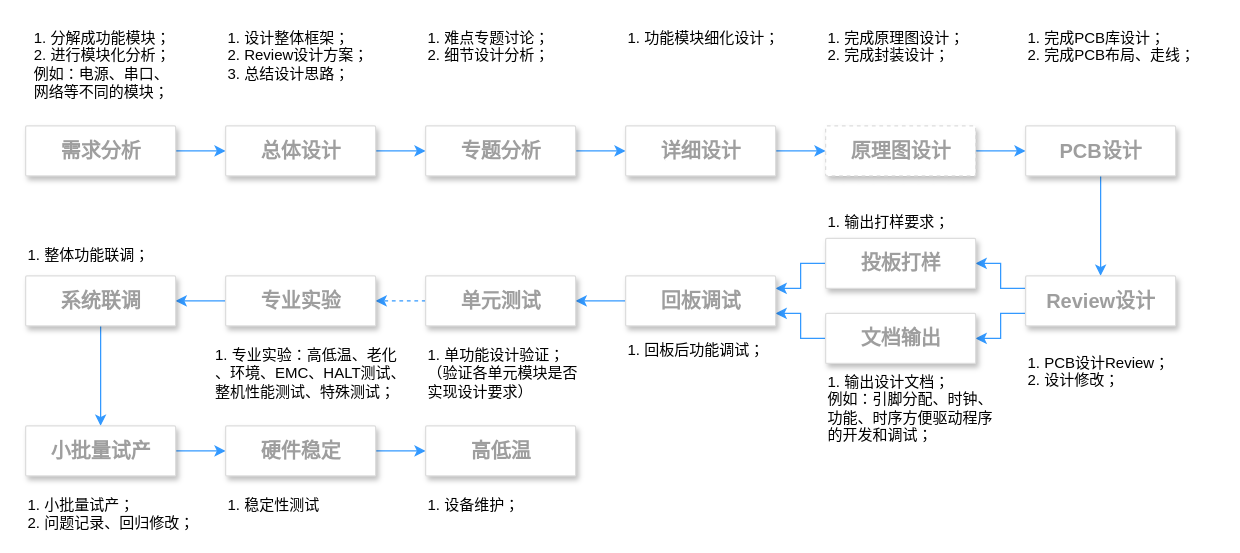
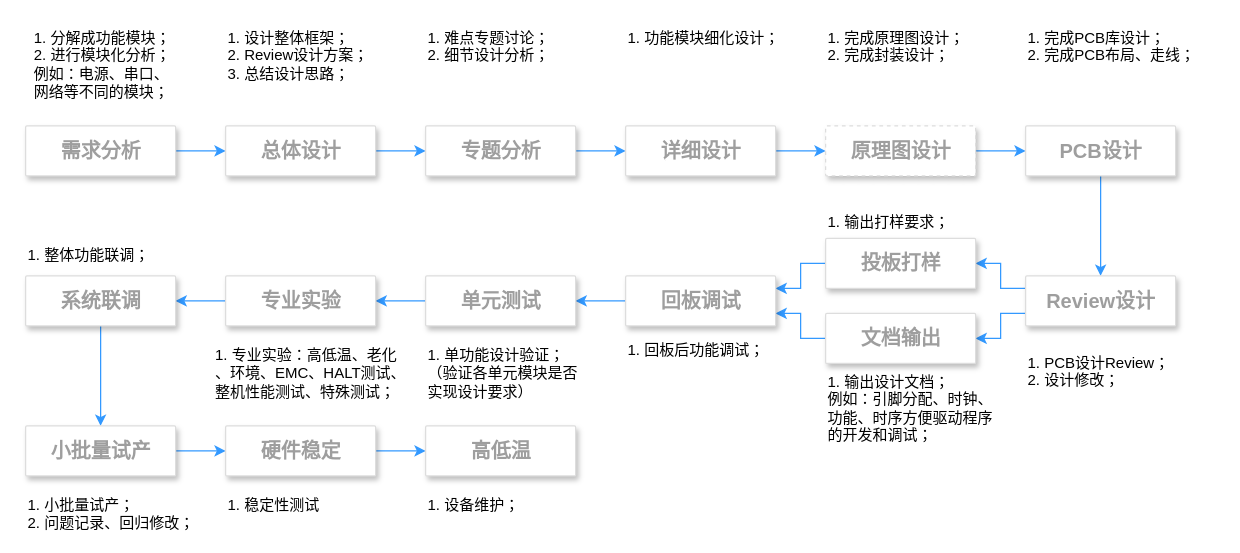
(405, 301) -> (405, 301)
